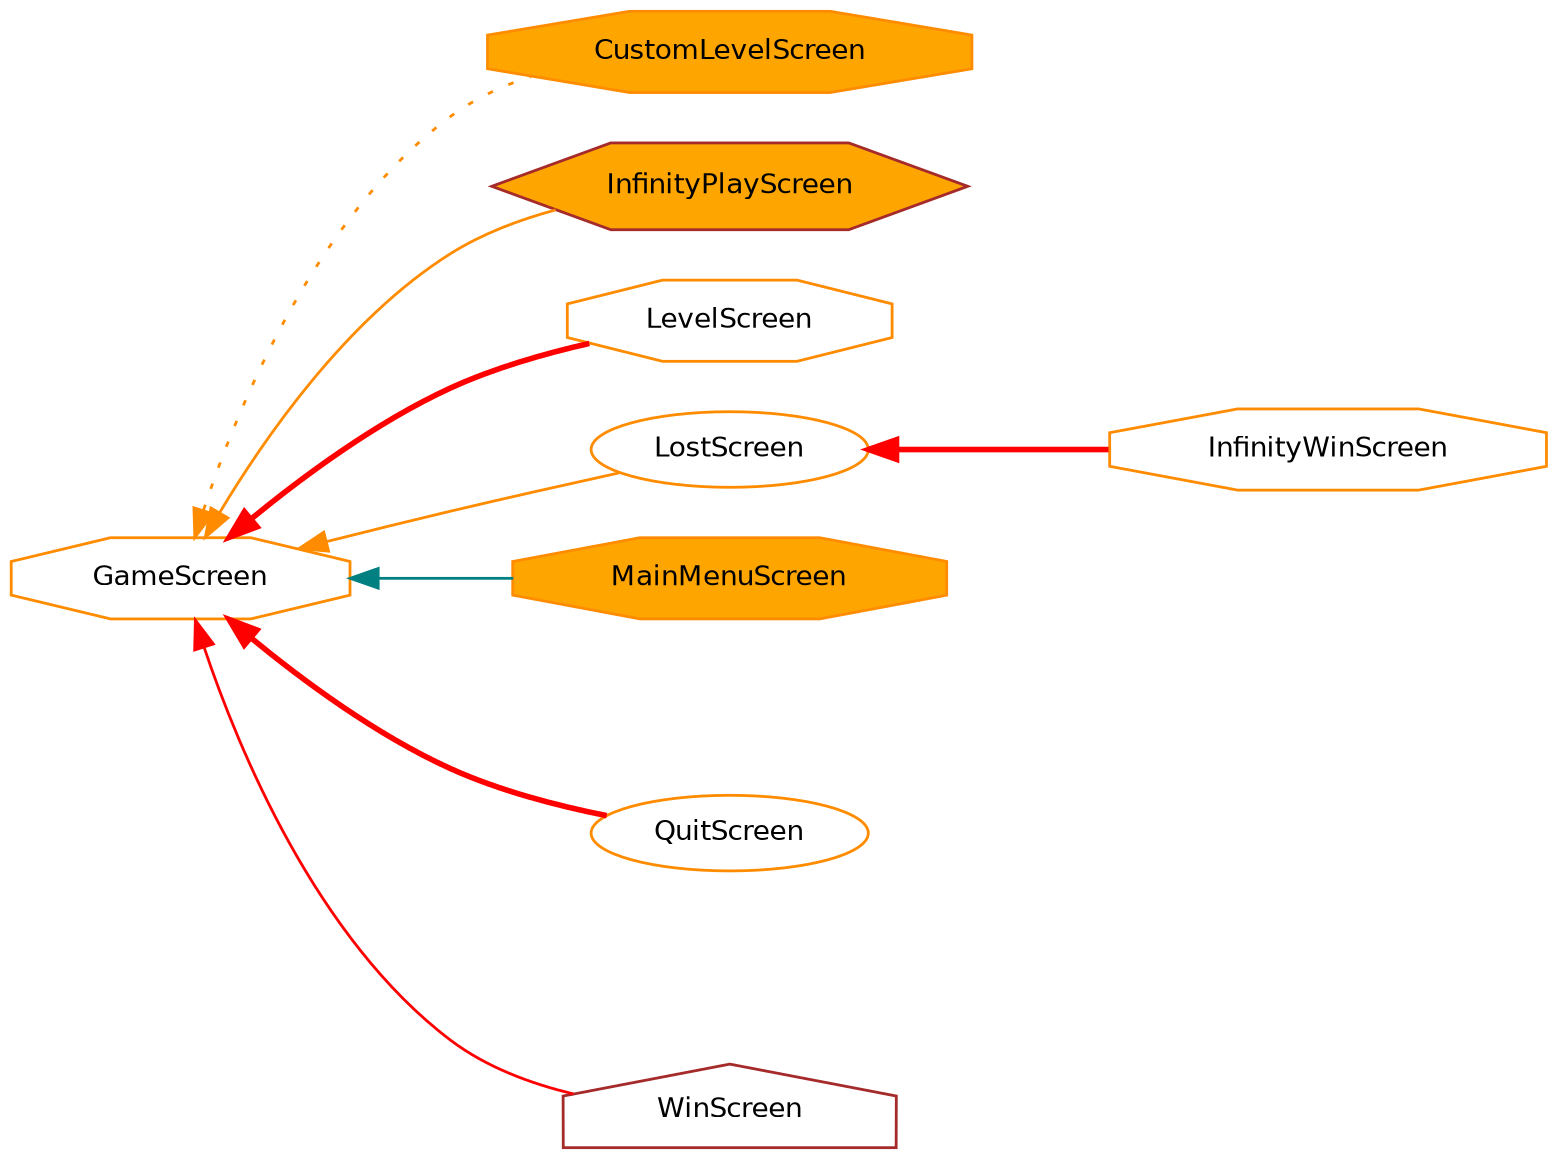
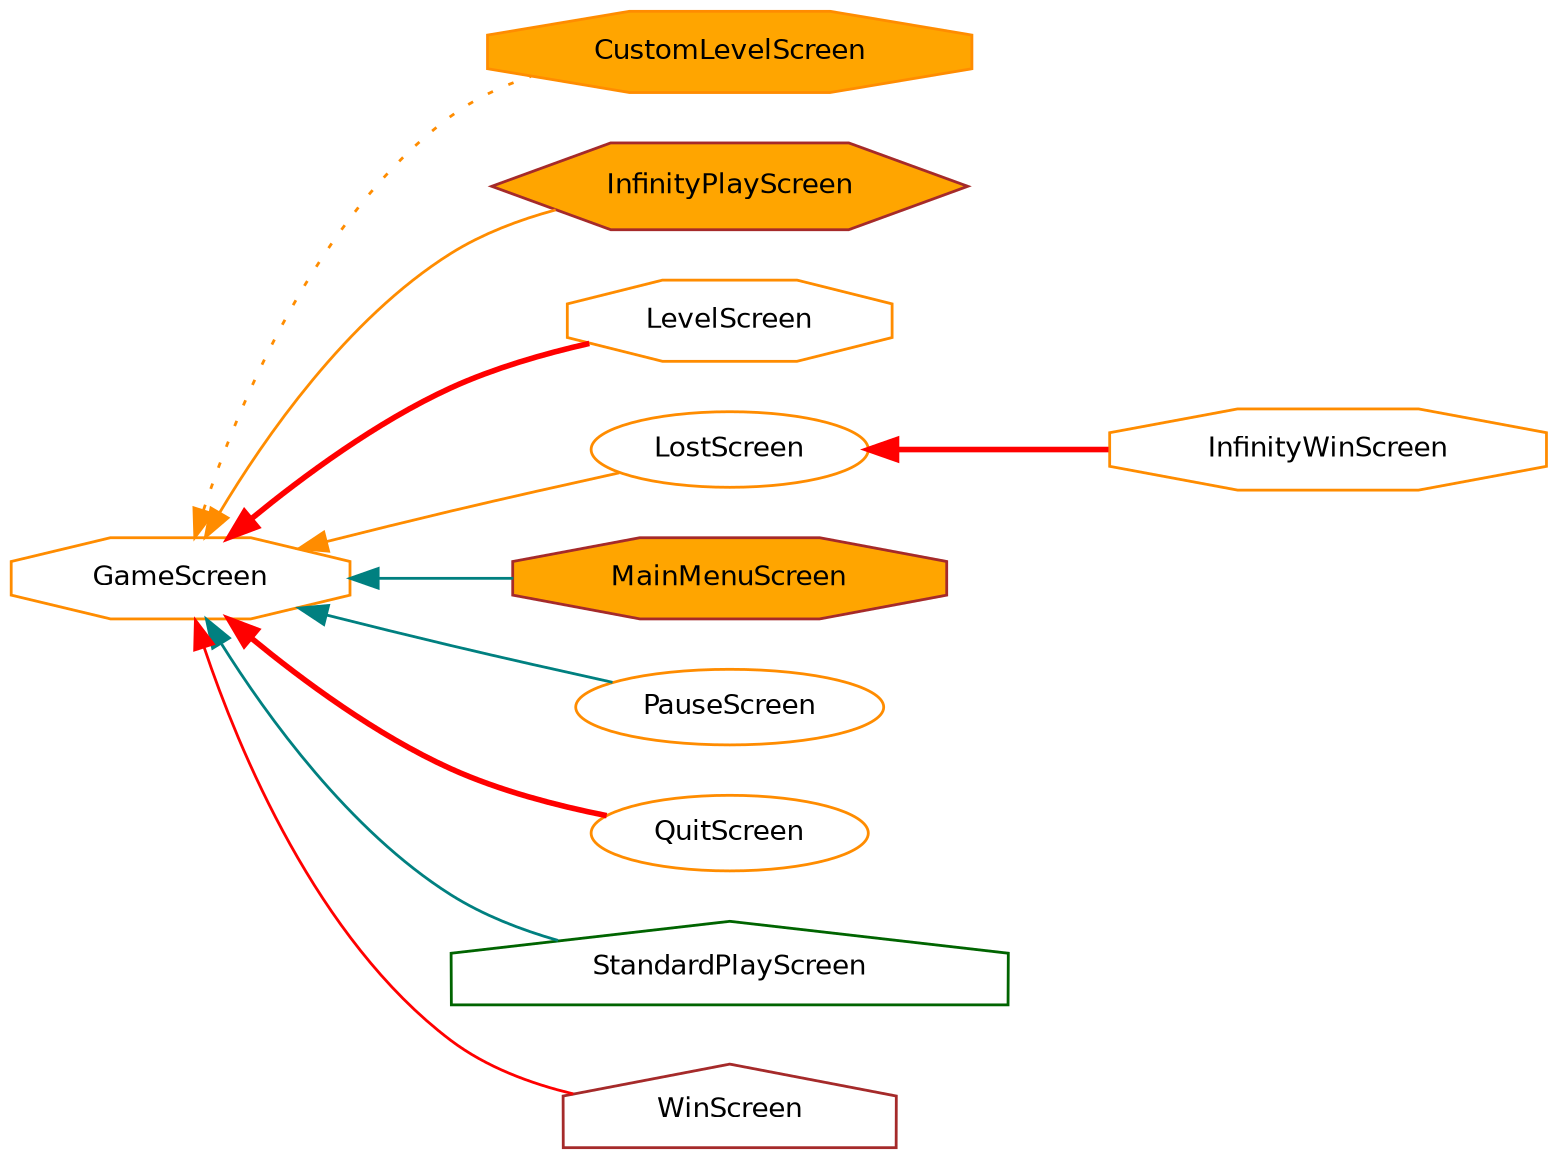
(730, 578) -> (730, 578)
none -> (730, 707)
none -> (730, 968)
